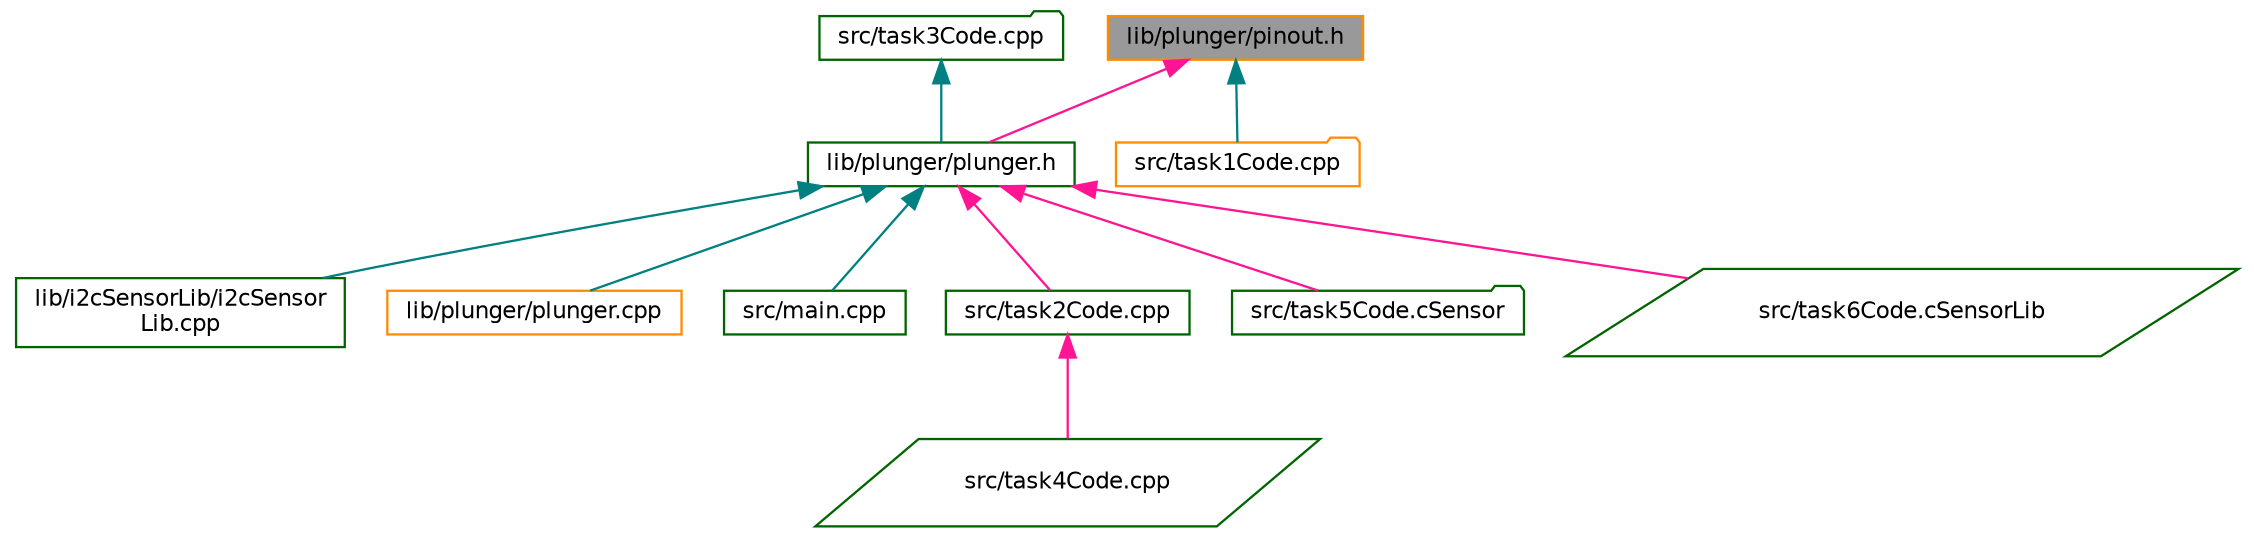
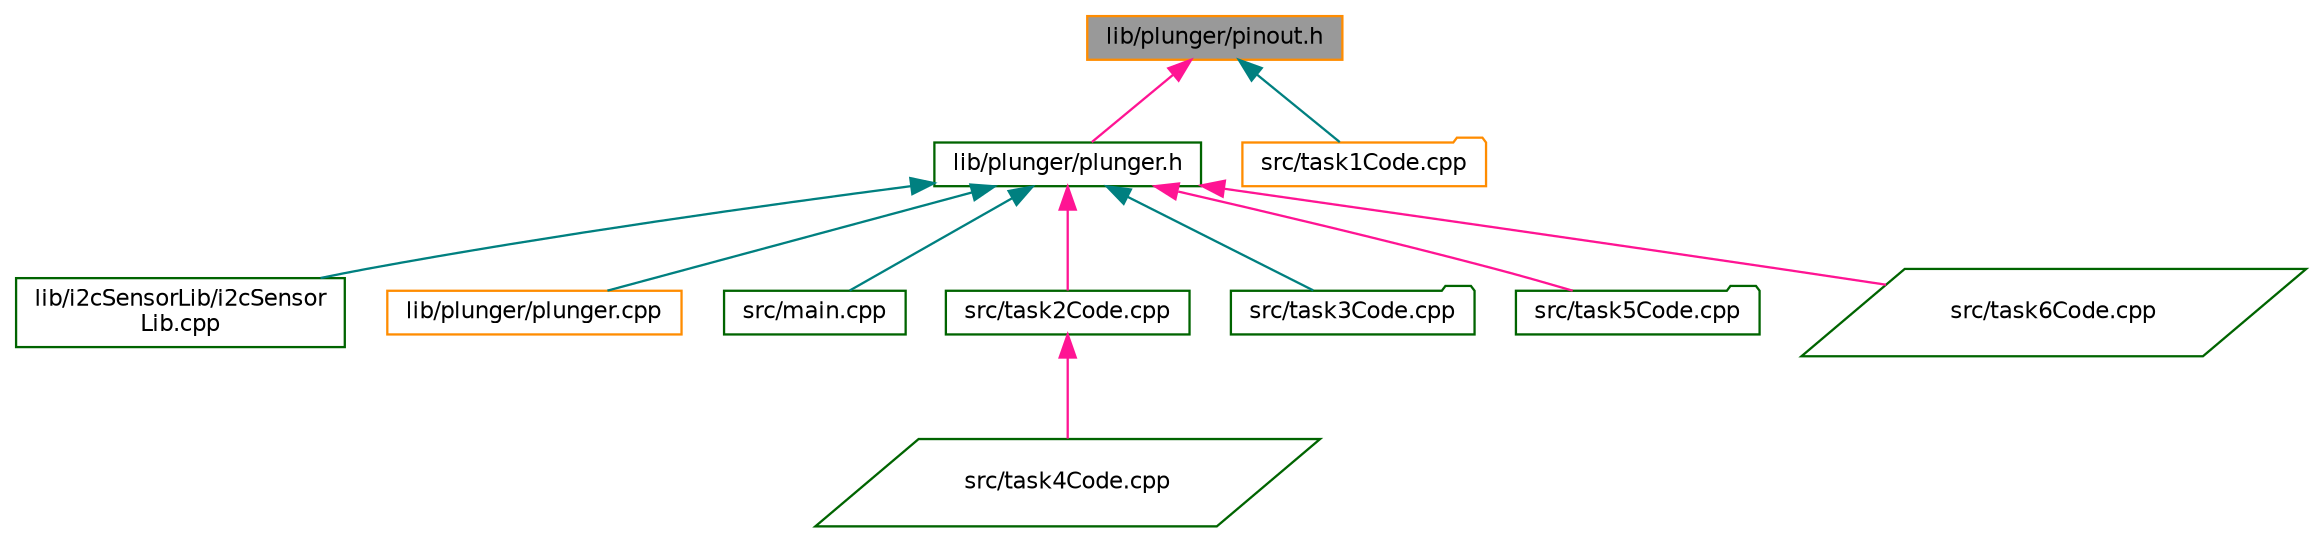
(941, 113) -> (1220, 244)
(1378, 313) -> (1638, 313)
(1902, 313) -> (2054, 313)
